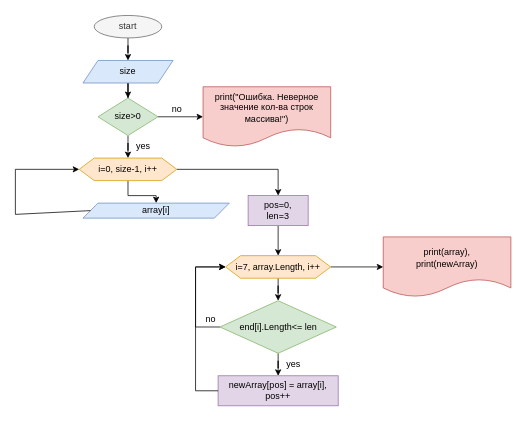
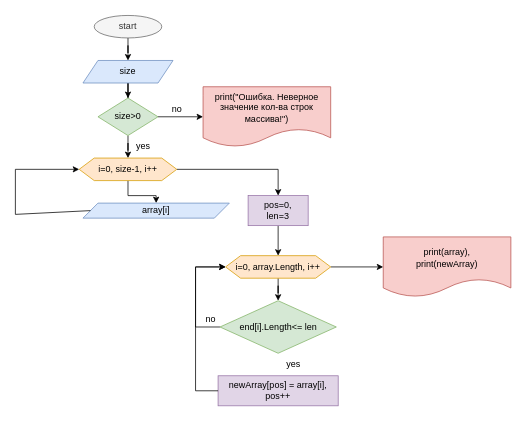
(278, 267) -> (278, 267)
(278, 365) -> none
